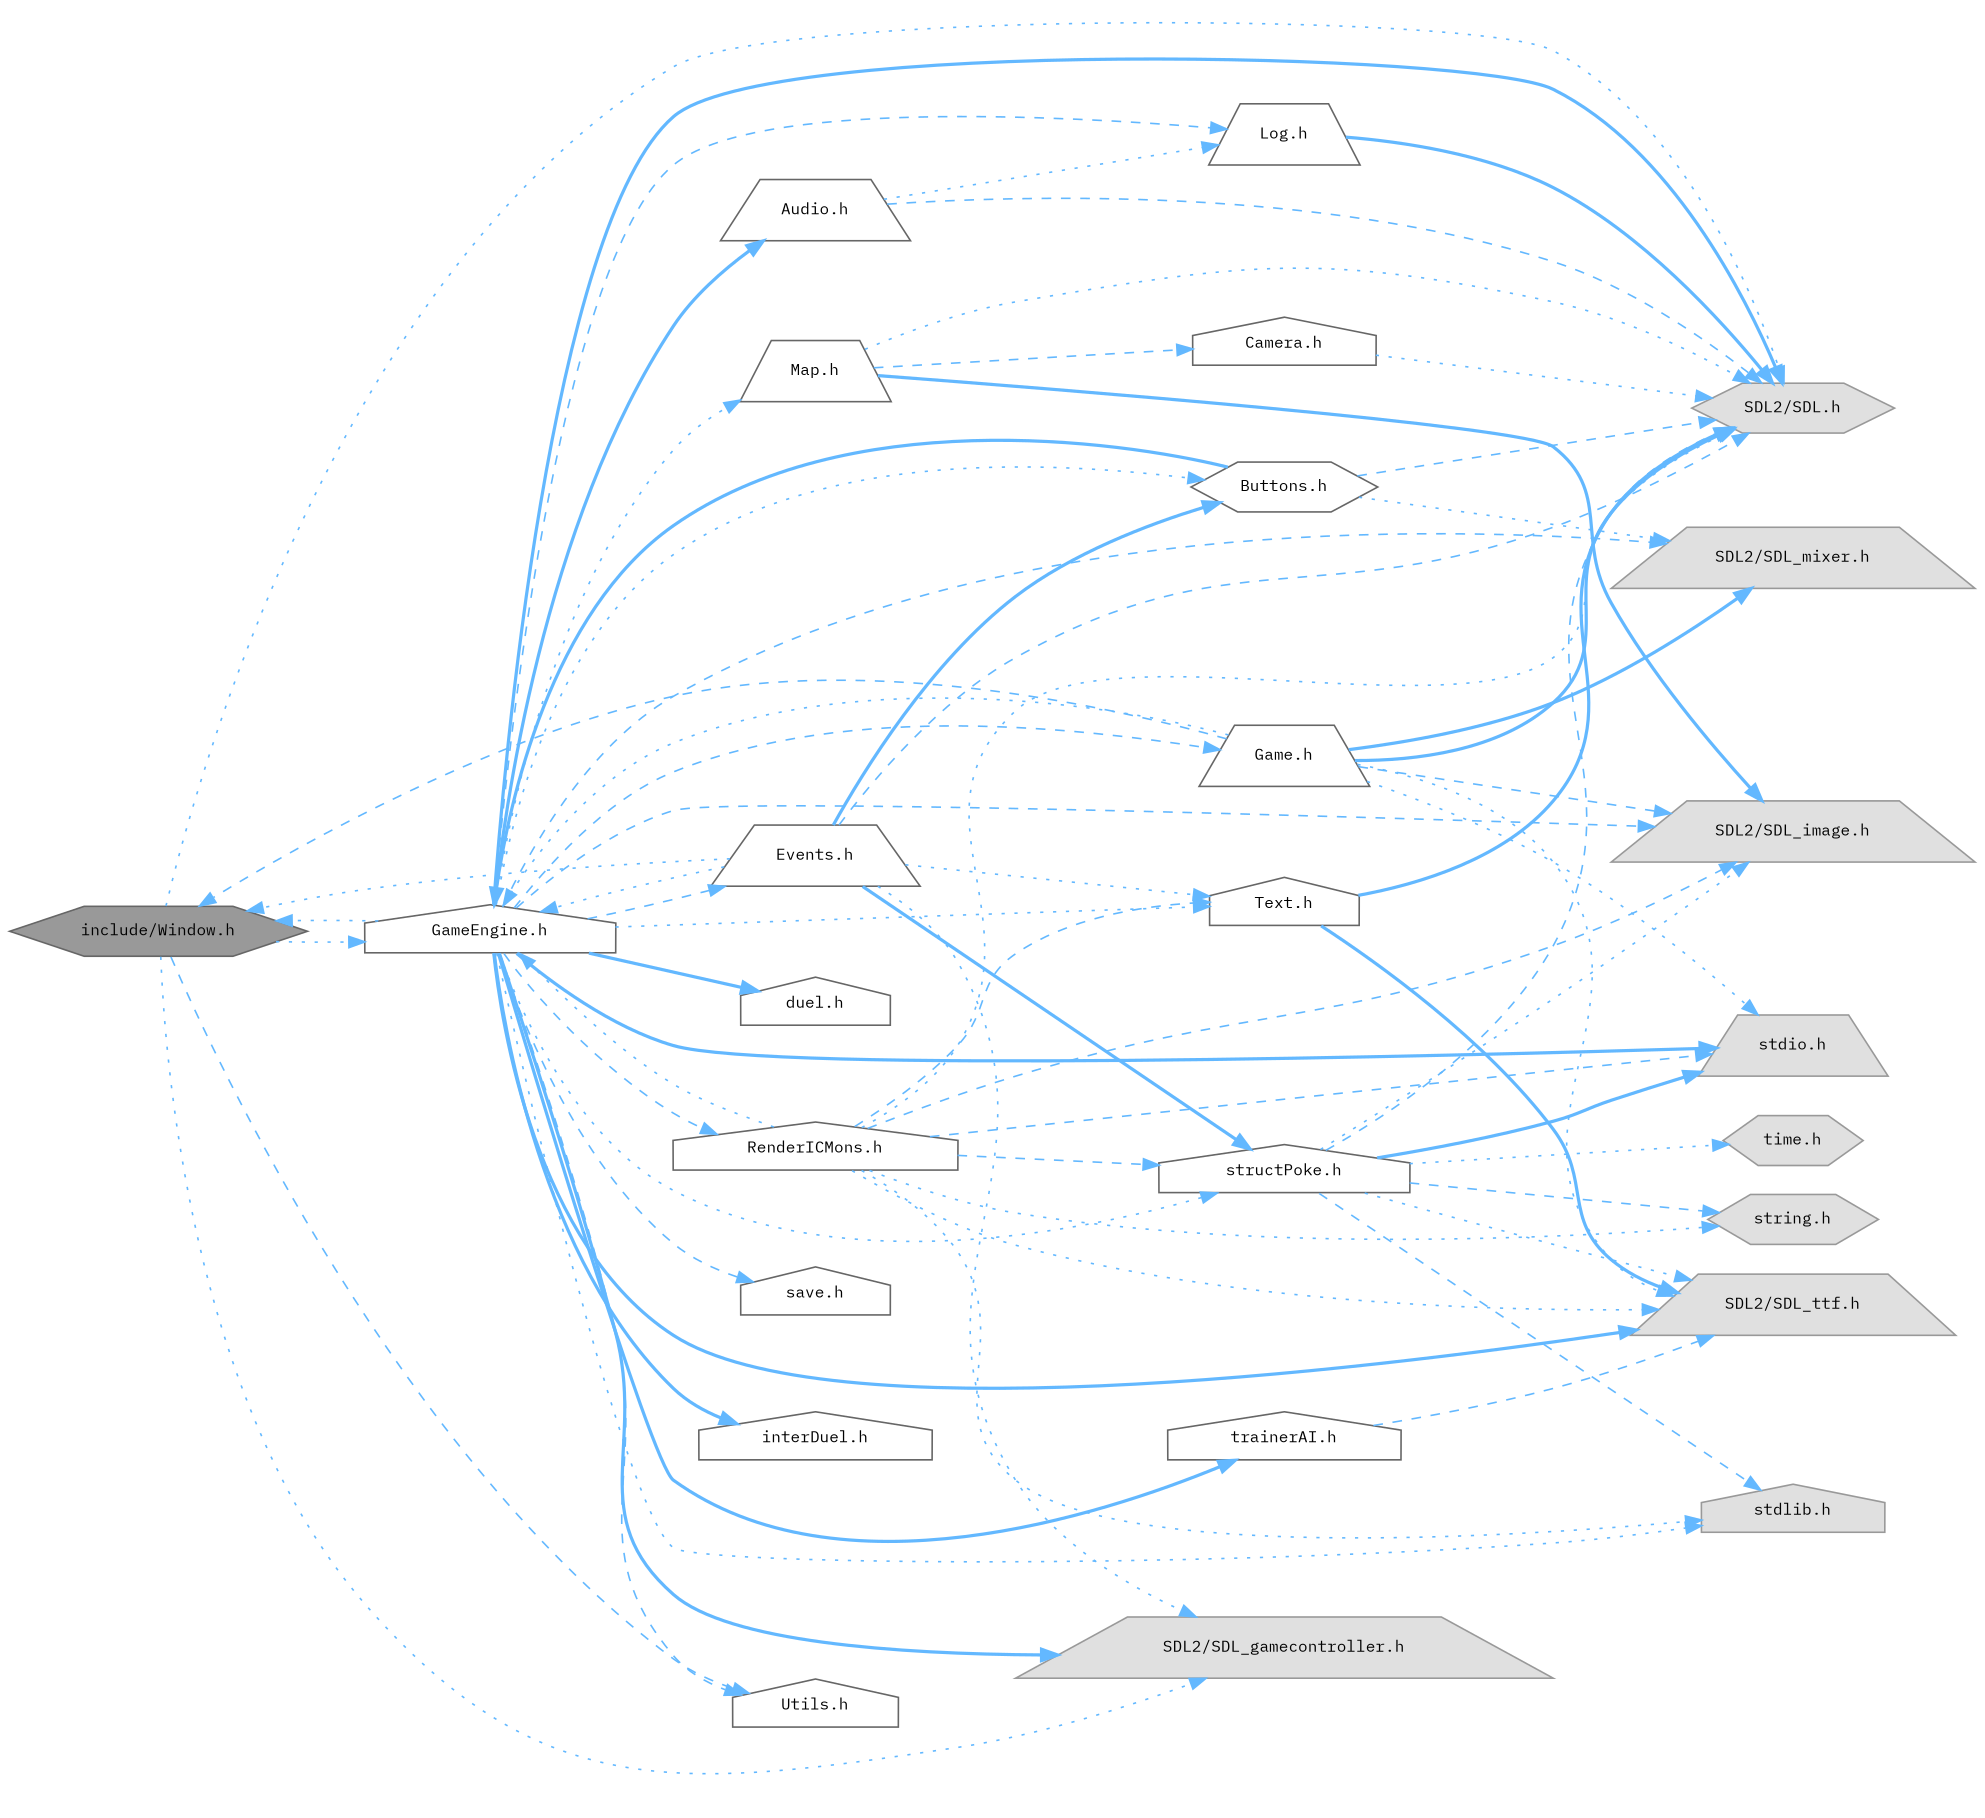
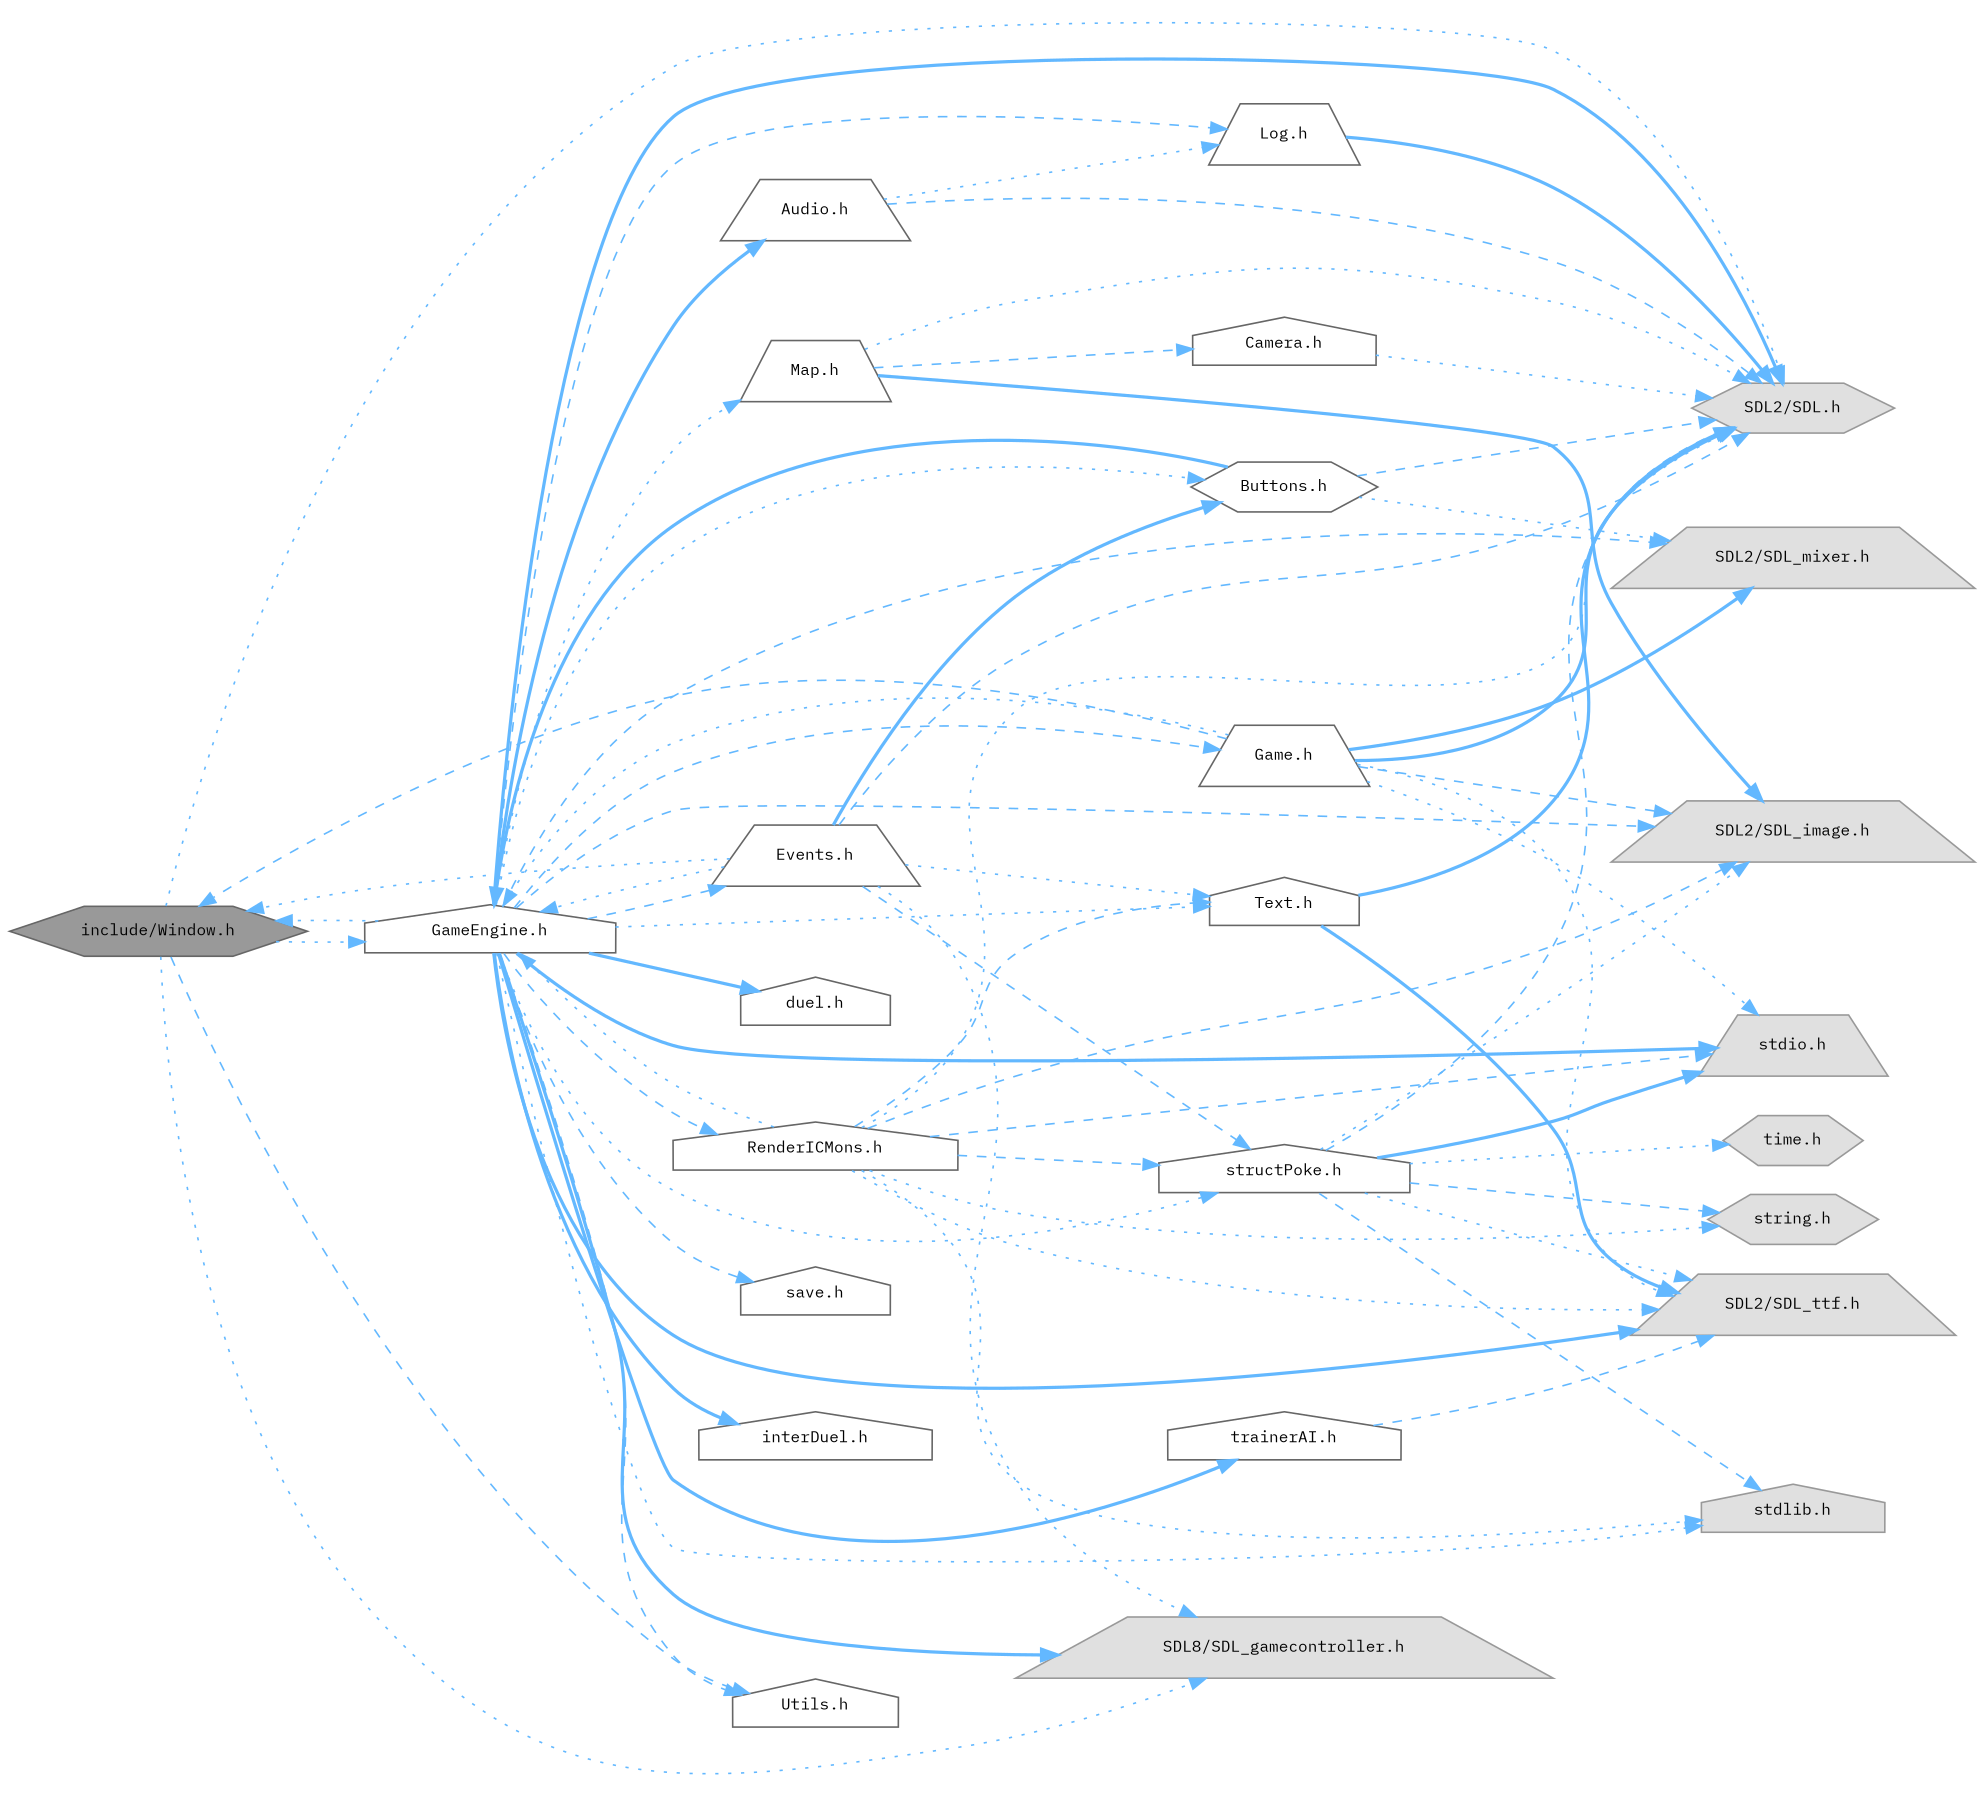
(1050, 1013) -> (1050, 1013)
(1284, 1648) -> (1284, 1648)
